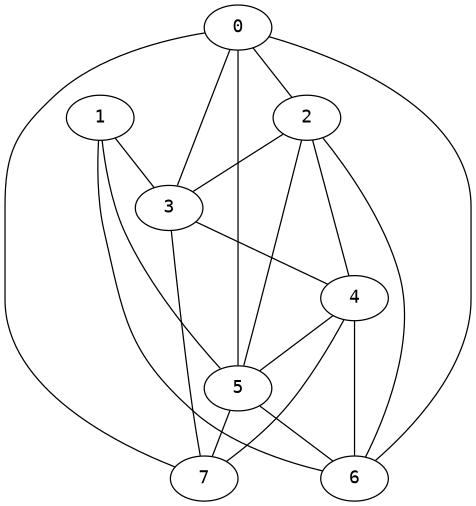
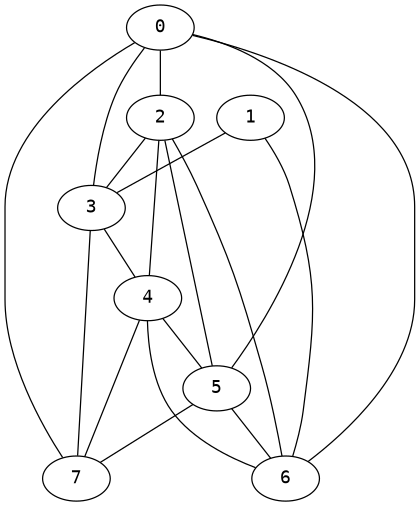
(142, 264) -> none
